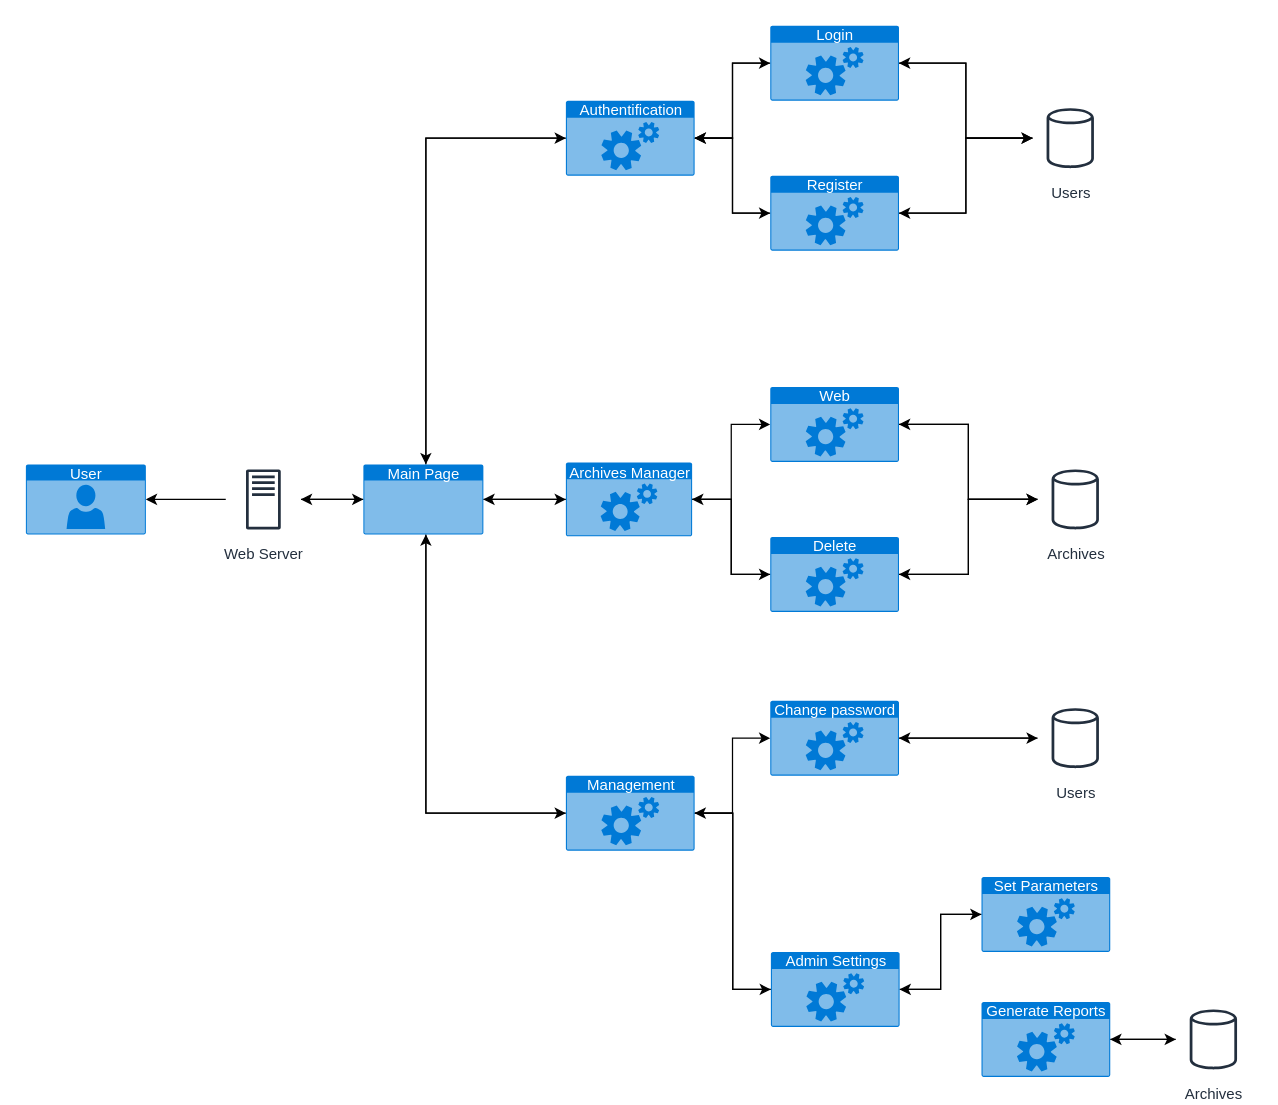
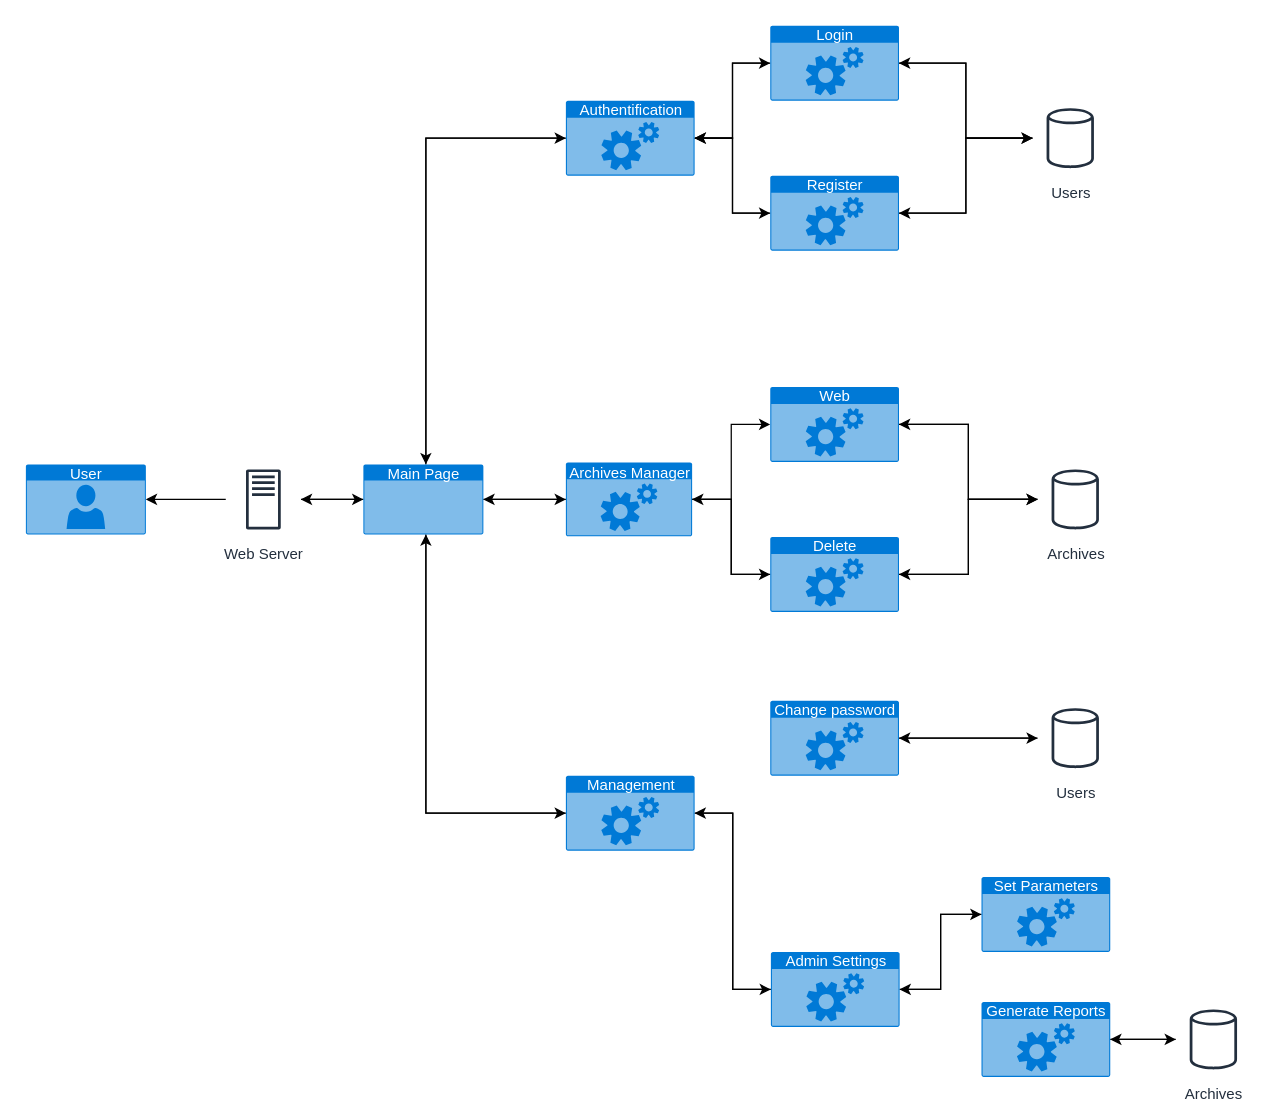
(732, 760) -> none
